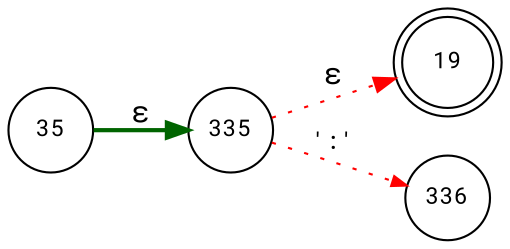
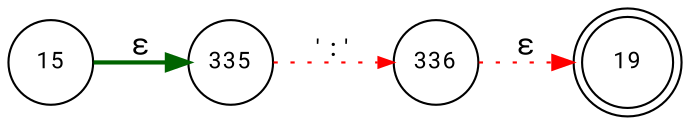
(323, 101) -> (516, 62)
(51, 130) -> (51, 62)
